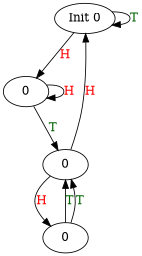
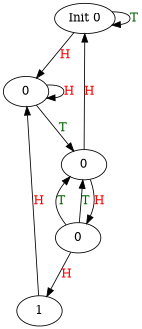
none -> (39, 311)
